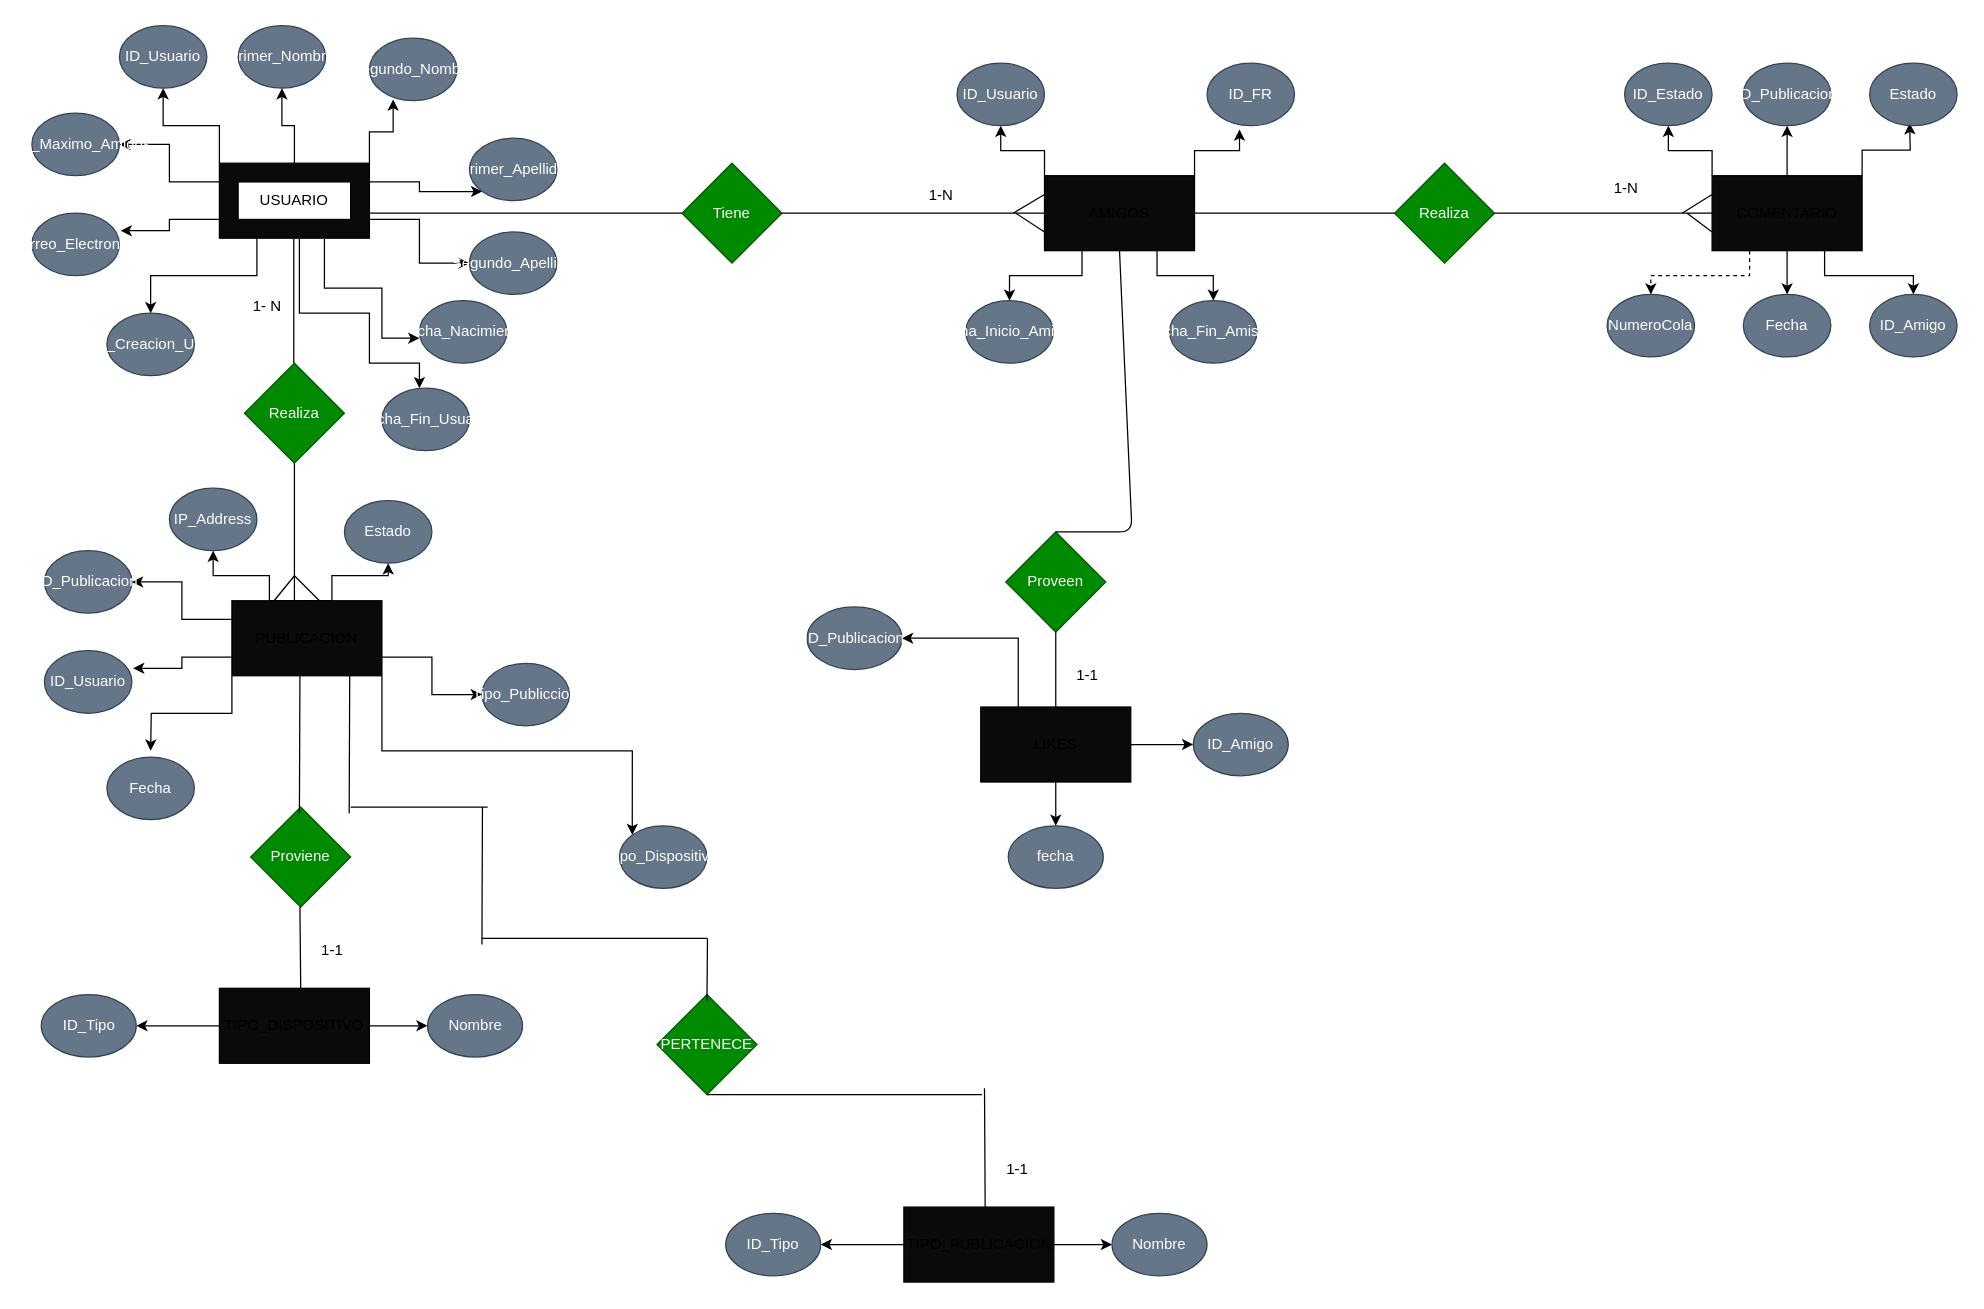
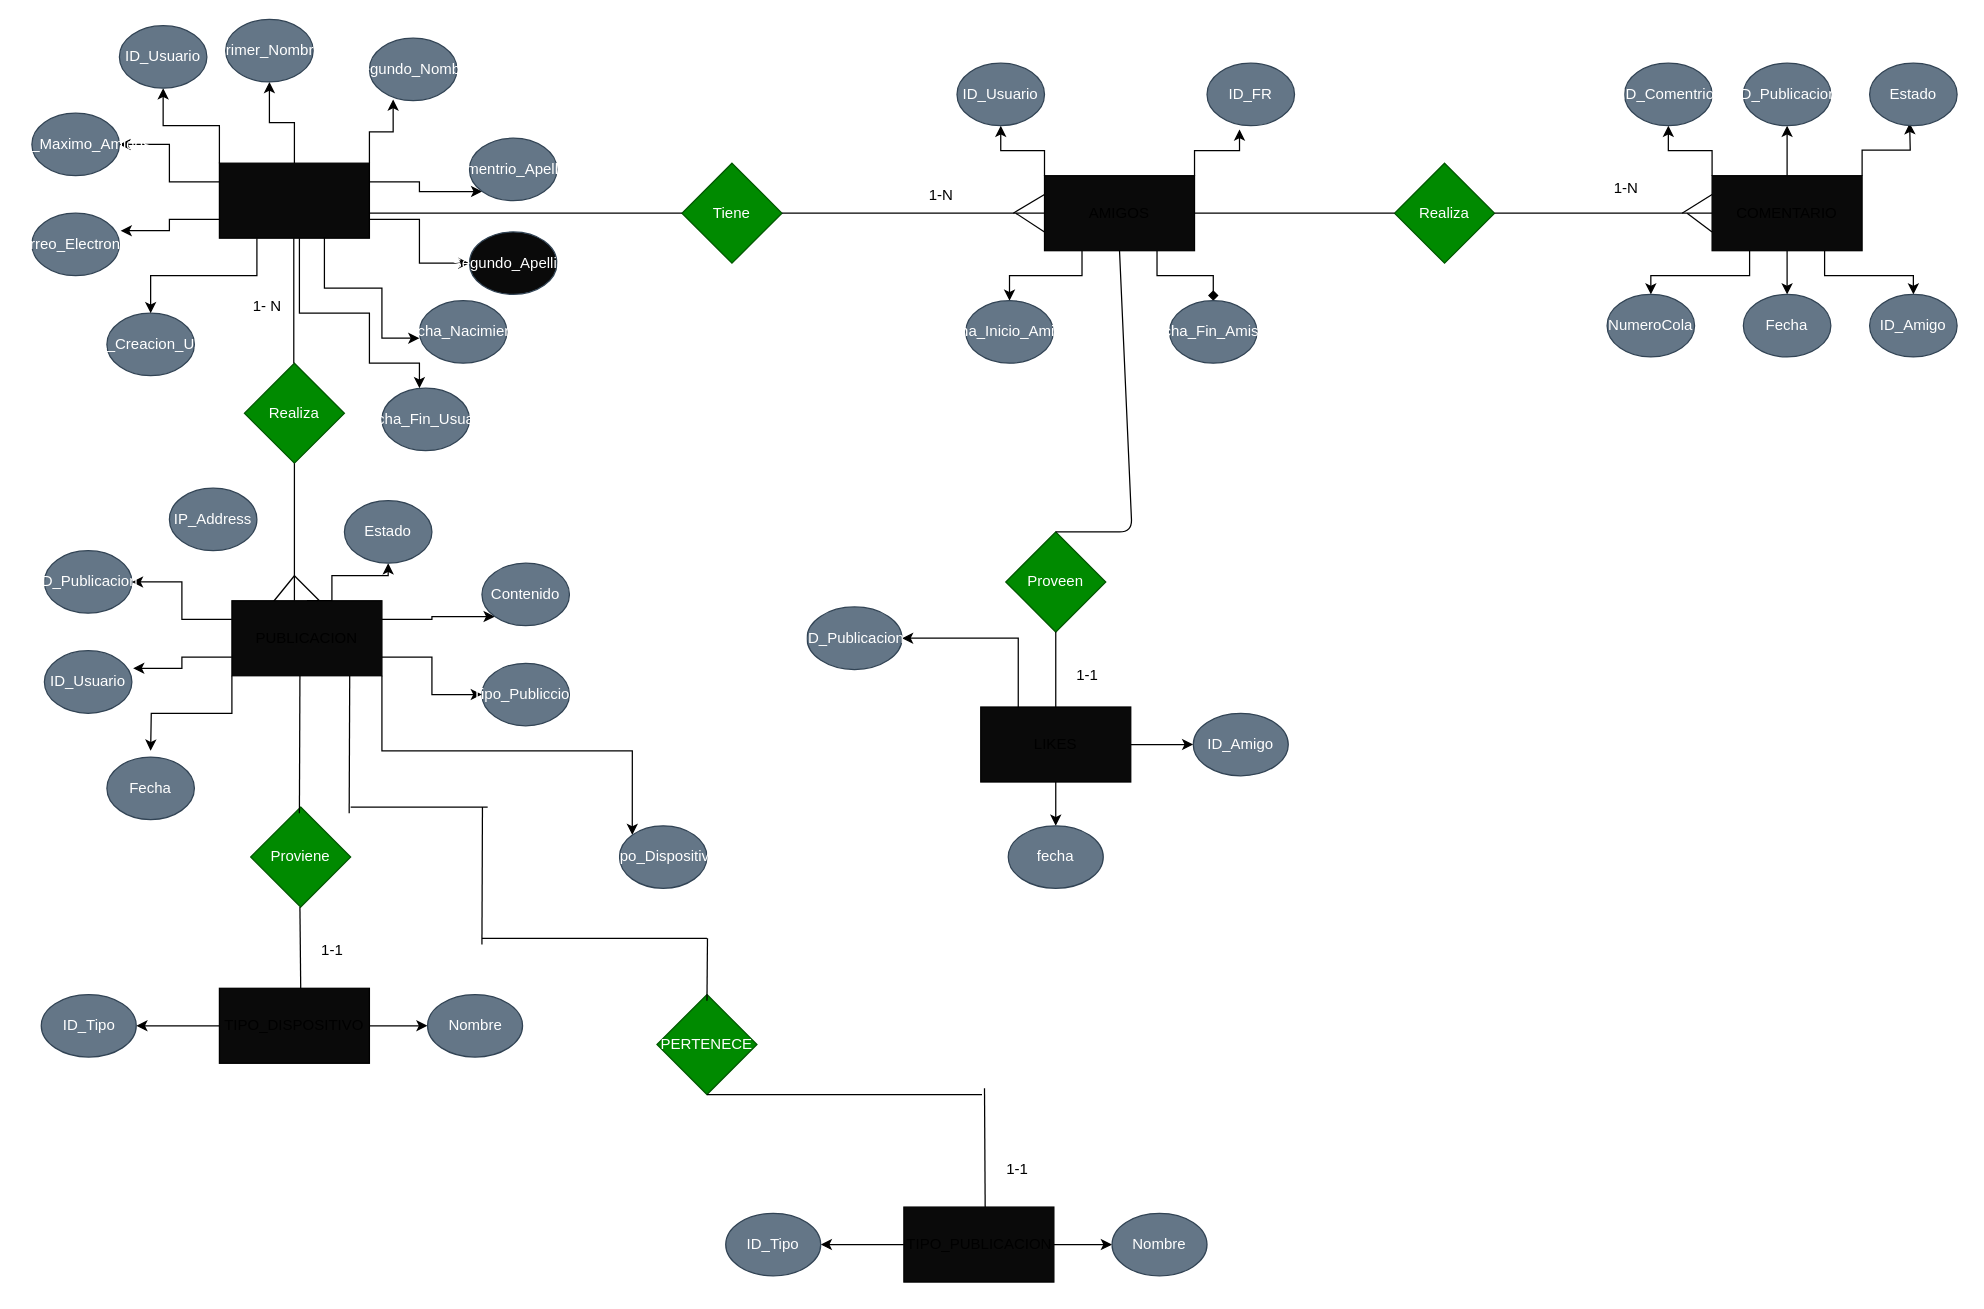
(282, 57) -> (269, 51)
(1668, 94) -> (1668, 94)
(513, 169) -> (513, 169)
(294, 201) -> none
(513, 263) -> (513, 263)
(1707, 276) -> (1707, 276)
(1213, 291) -> (1213, 290)
(246, 576) -> none
none -> (526, 594)
none -> (433, 616)
